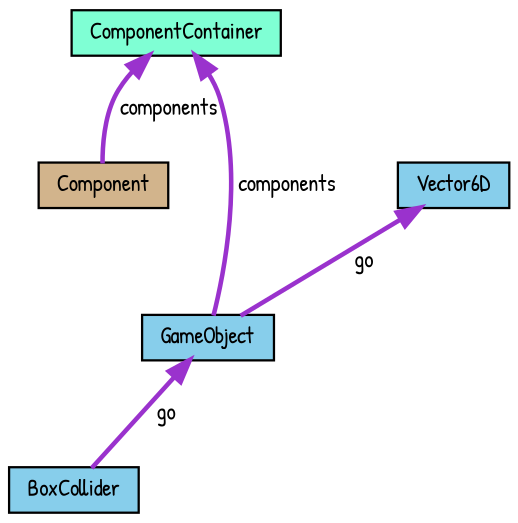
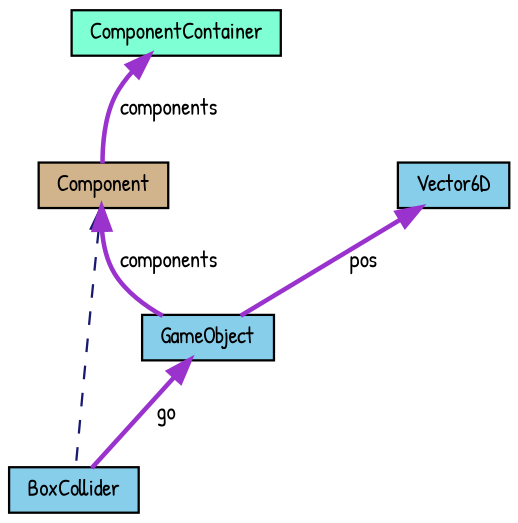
(231, 194) -> (120, 281)
(362, 261) -> (362, 261)
none -> (87, 349)
